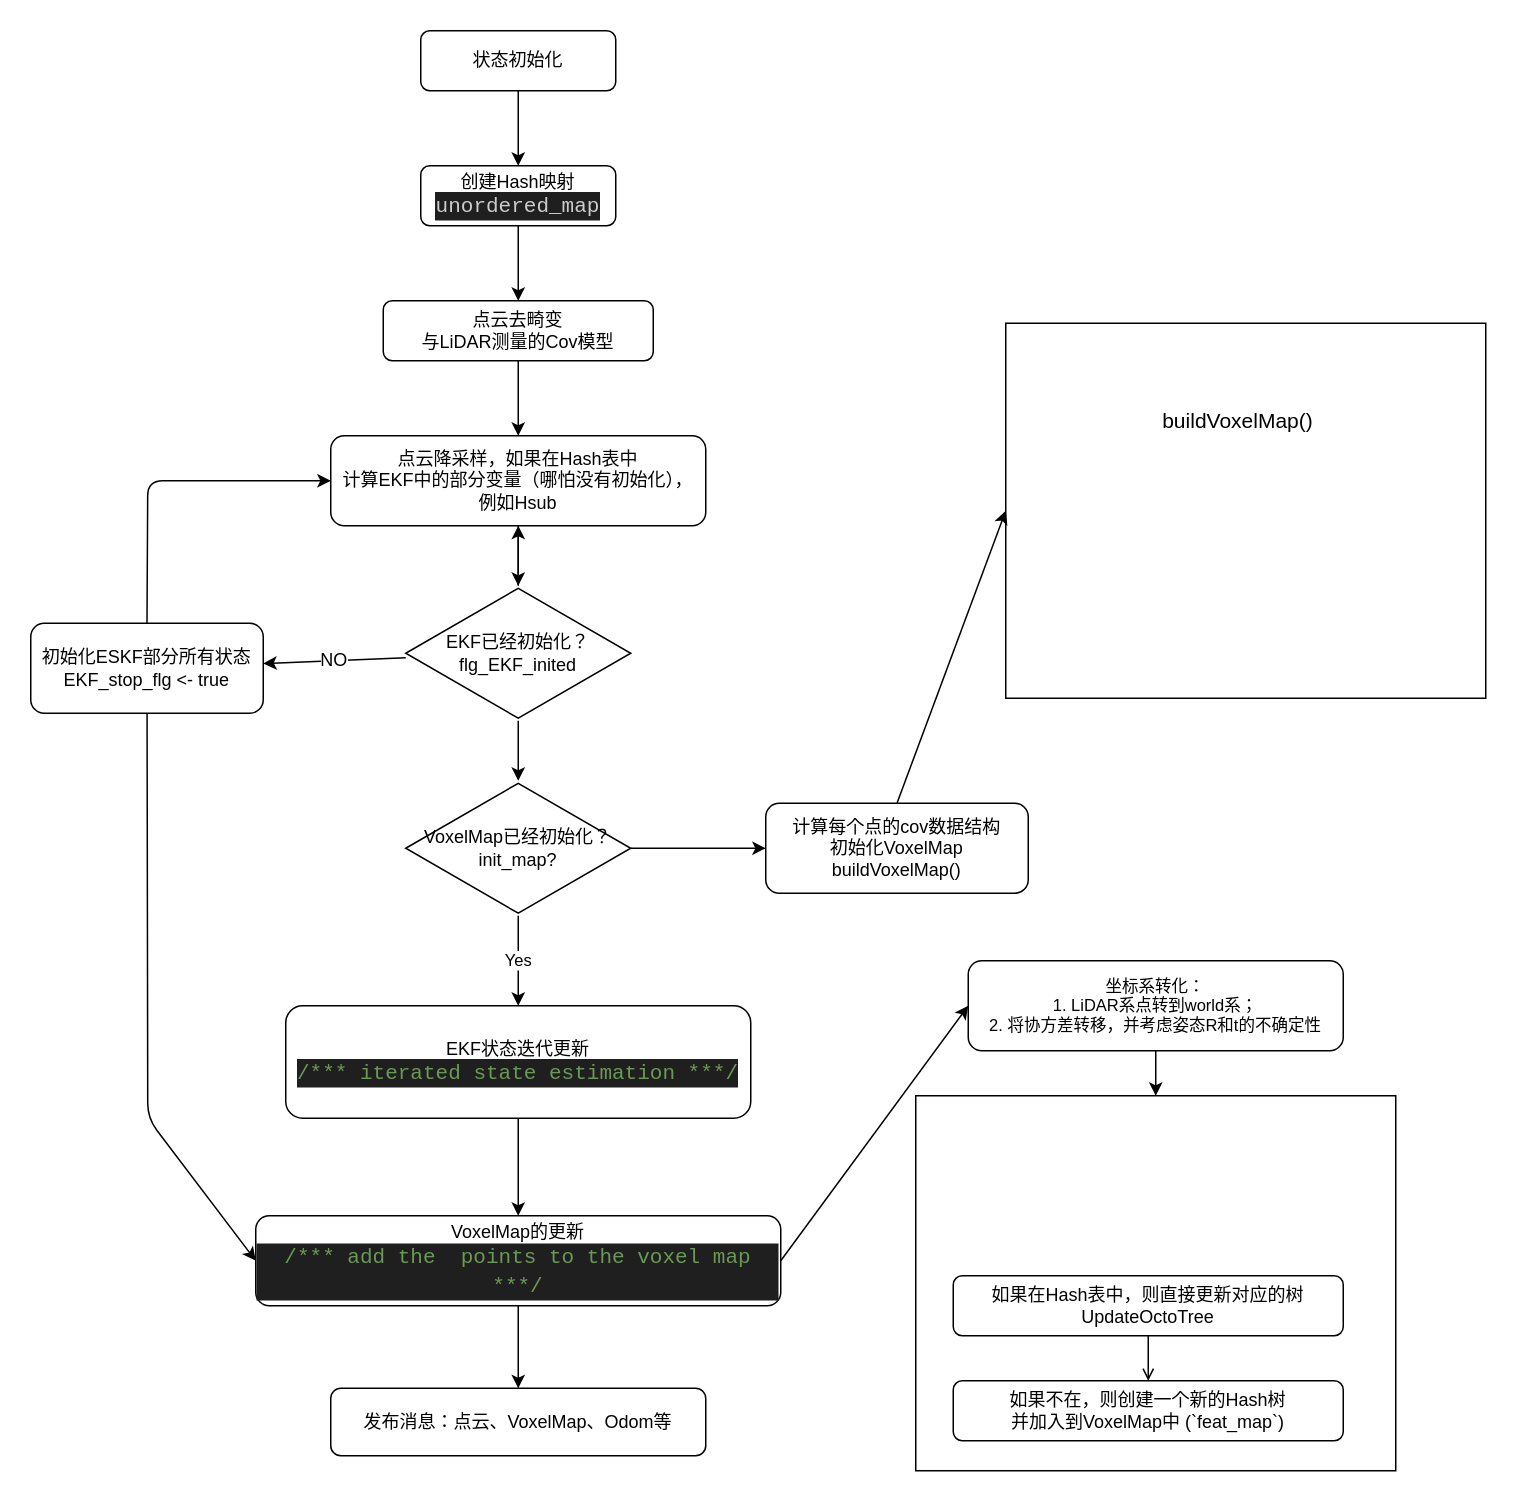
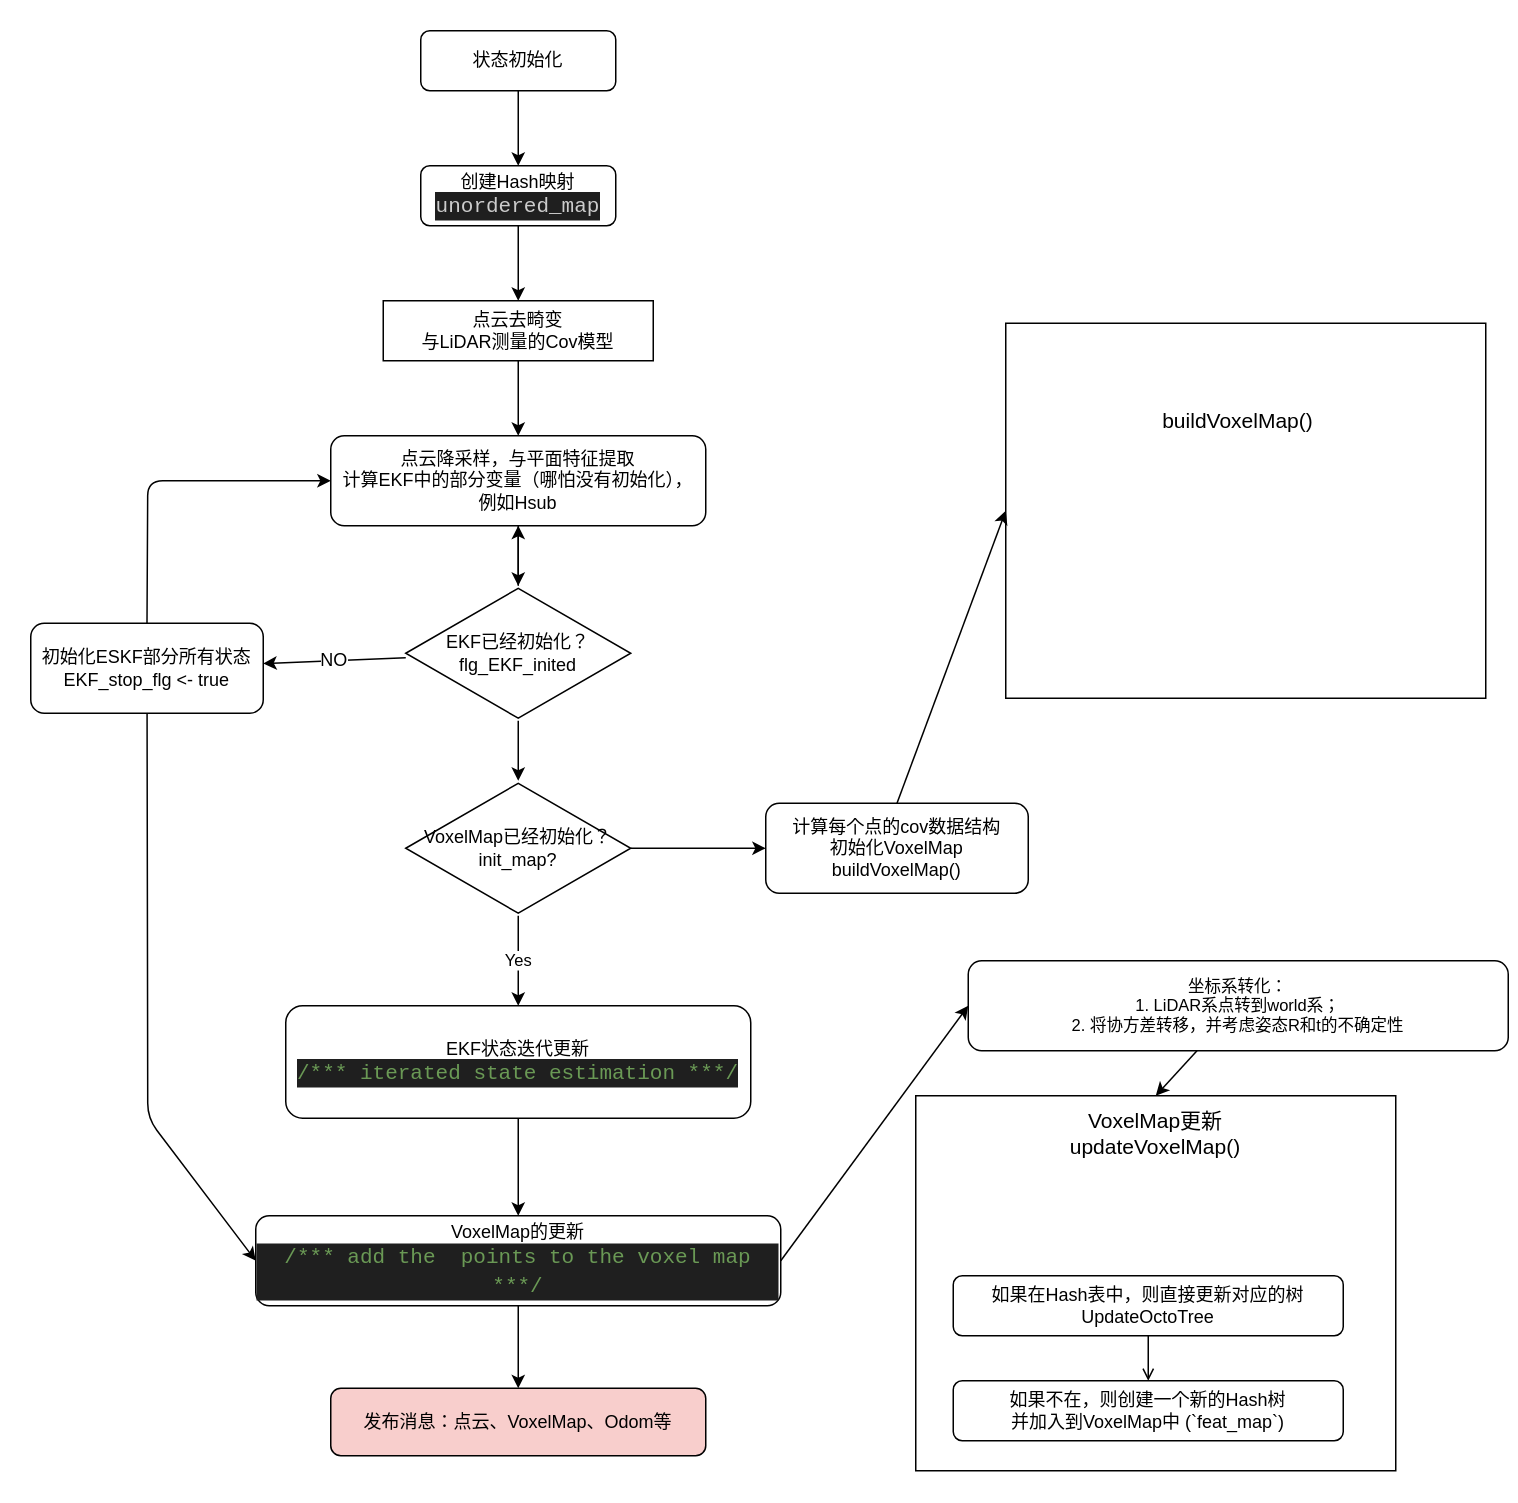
(518, 331) -> (518, 331)
(518, 481) -> (518, 481)
(1156, 1006) -> (1238, 1006)
none -> (1156, 1133)
(518, 1422) -> (518, 1422)
